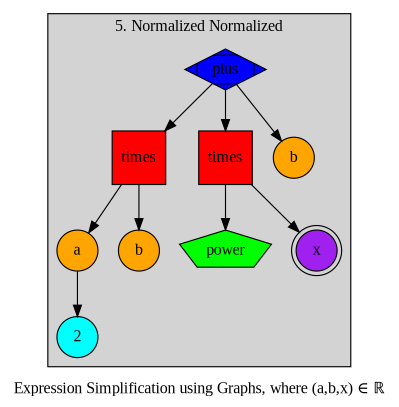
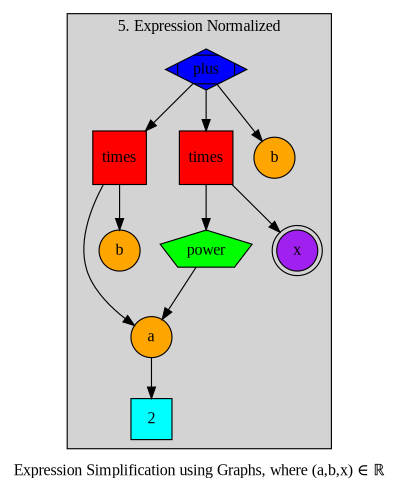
(199, 27) -> (199, 27)
none -> (182, 289)
(77, 337) -> (151, 419)
